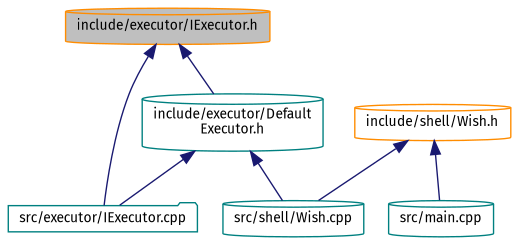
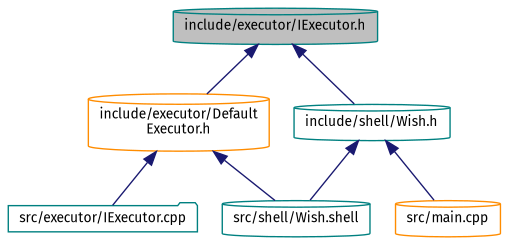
(168, 26) -> (275, 26)
(233, 123) -> (179, 123)
(433, 123) -> (372, 123)
(118, 128) -> (329, 79)
(293, 219) -> (296, 219)
(441, 219) -> (448, 219)
